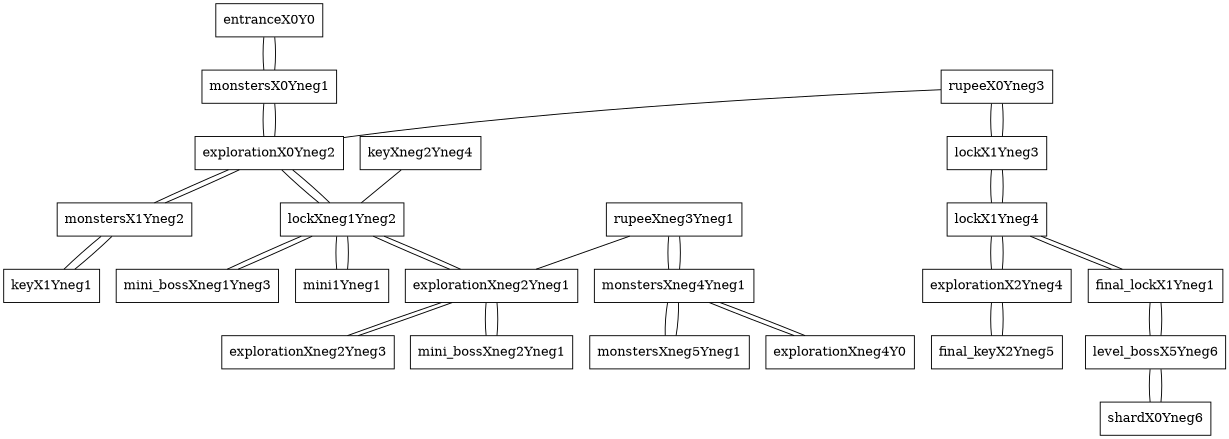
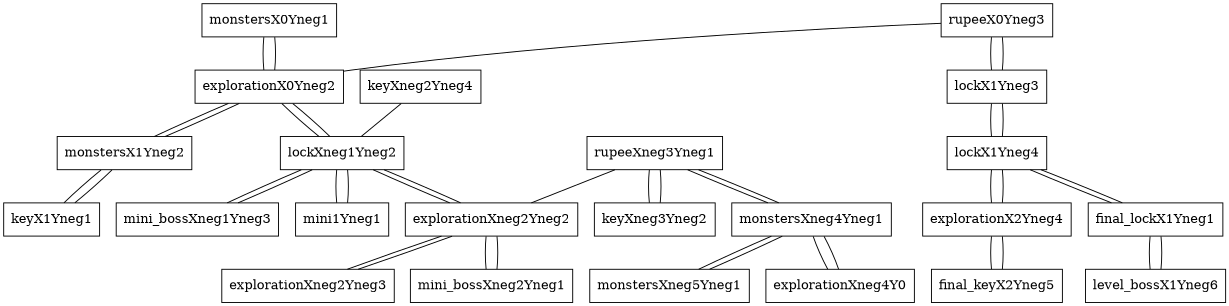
(269, 20) -> none
none -> (655, 219)
(492, 286) -> (492, 219)
(1156, 352) -> (1156, 286)
(1156, 419) -> none
